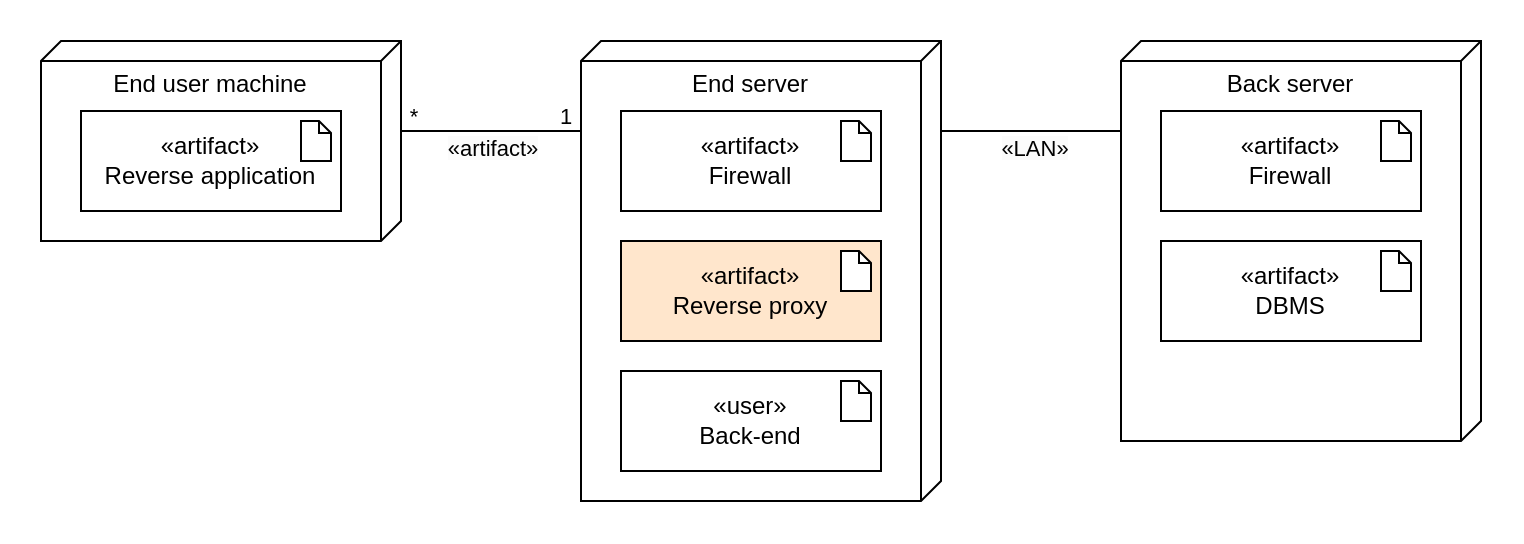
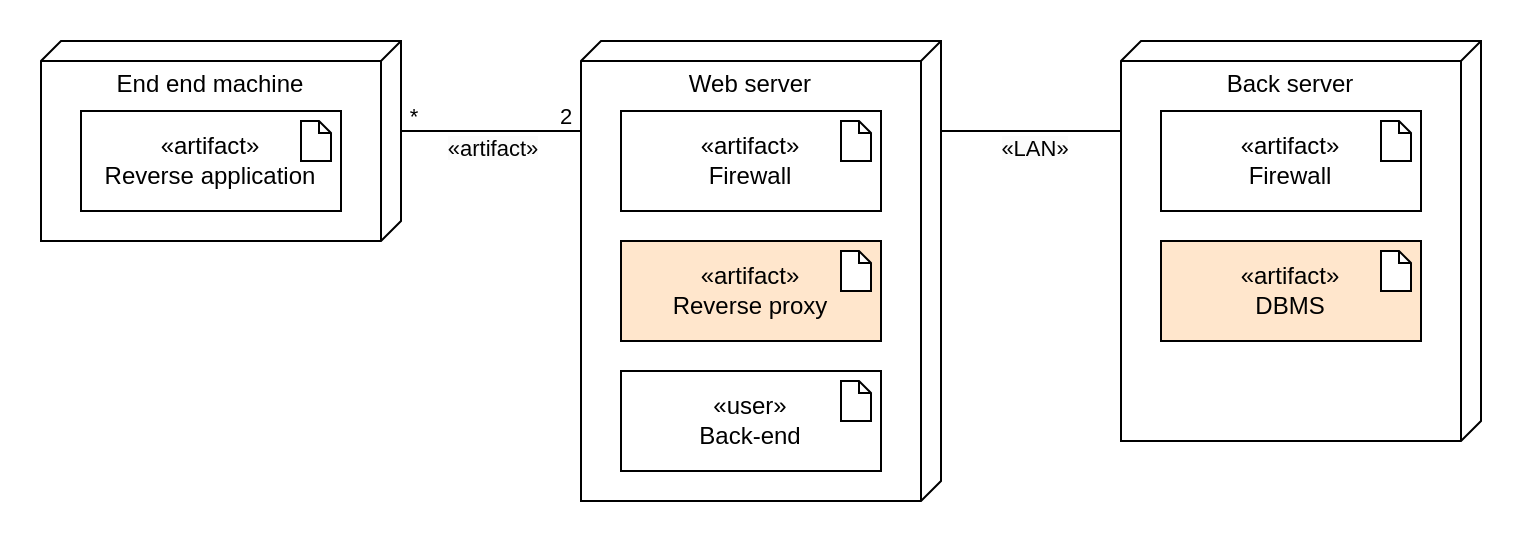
(211, 85) -> (211, 85)
(751, 85) -> (751, 85)
(567, 117) -> (567, 117)
(1291, 291) -> (1291, 291)
